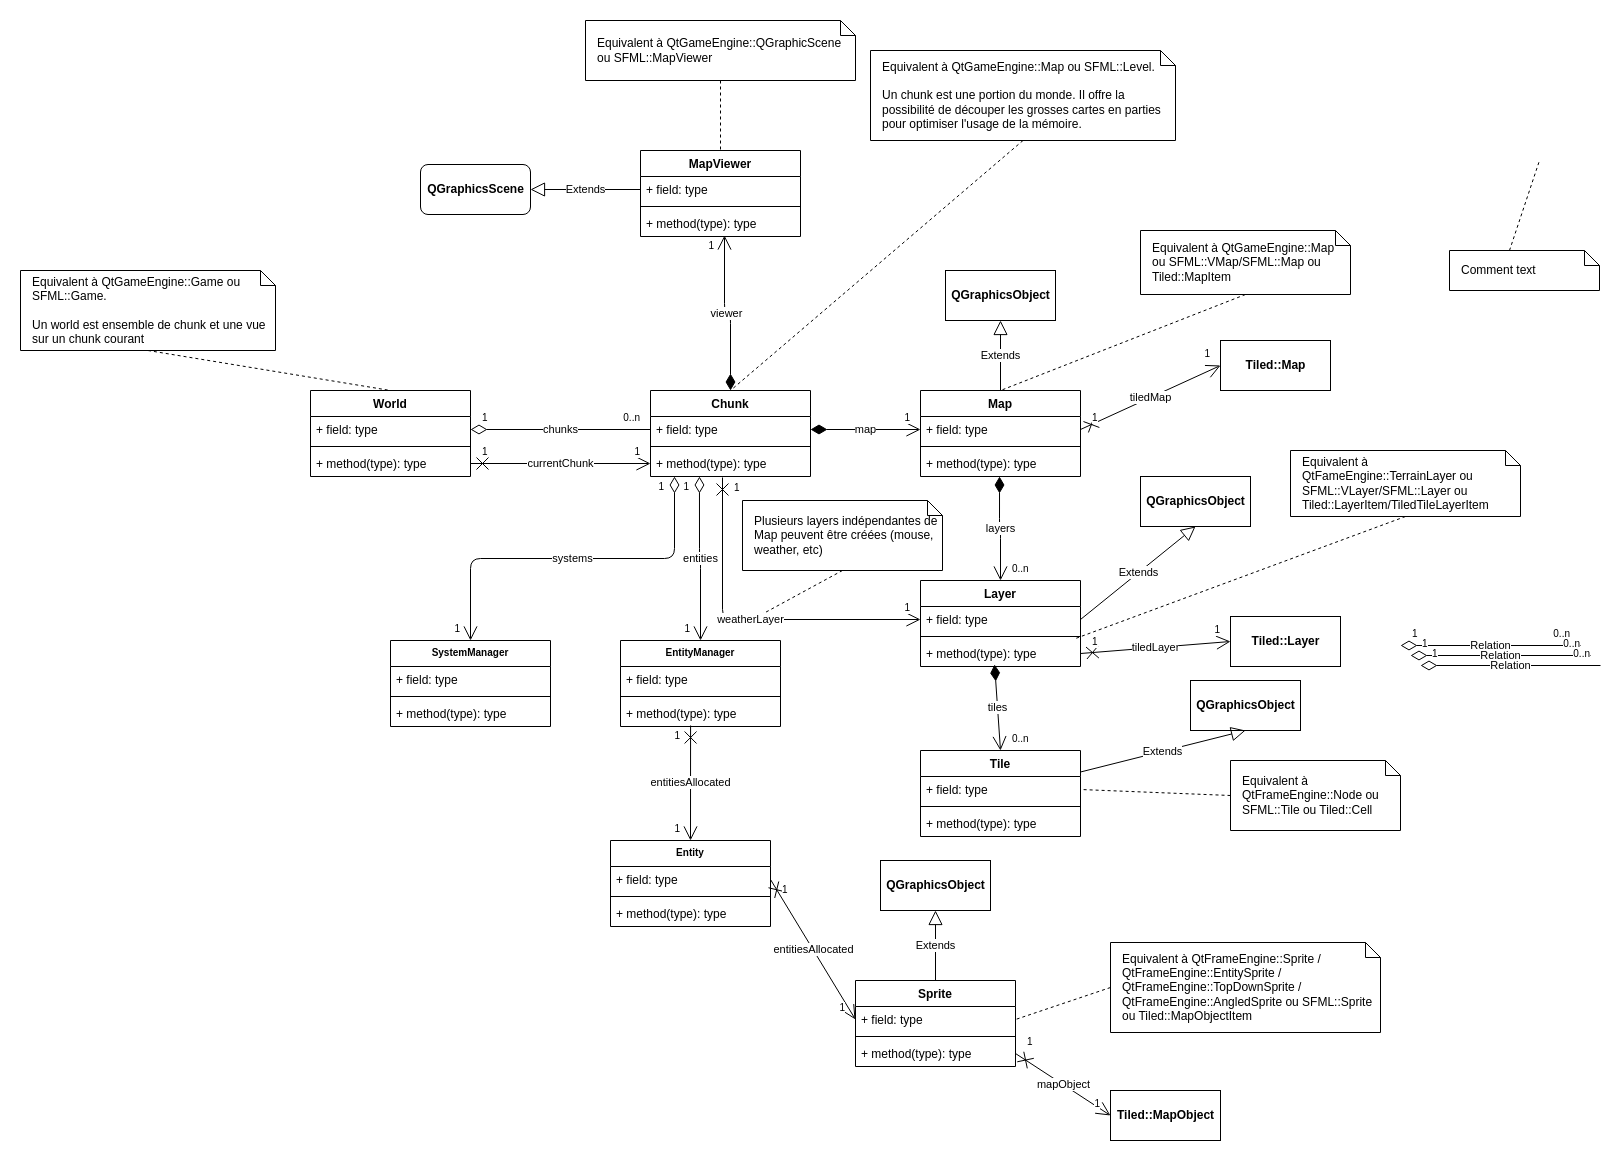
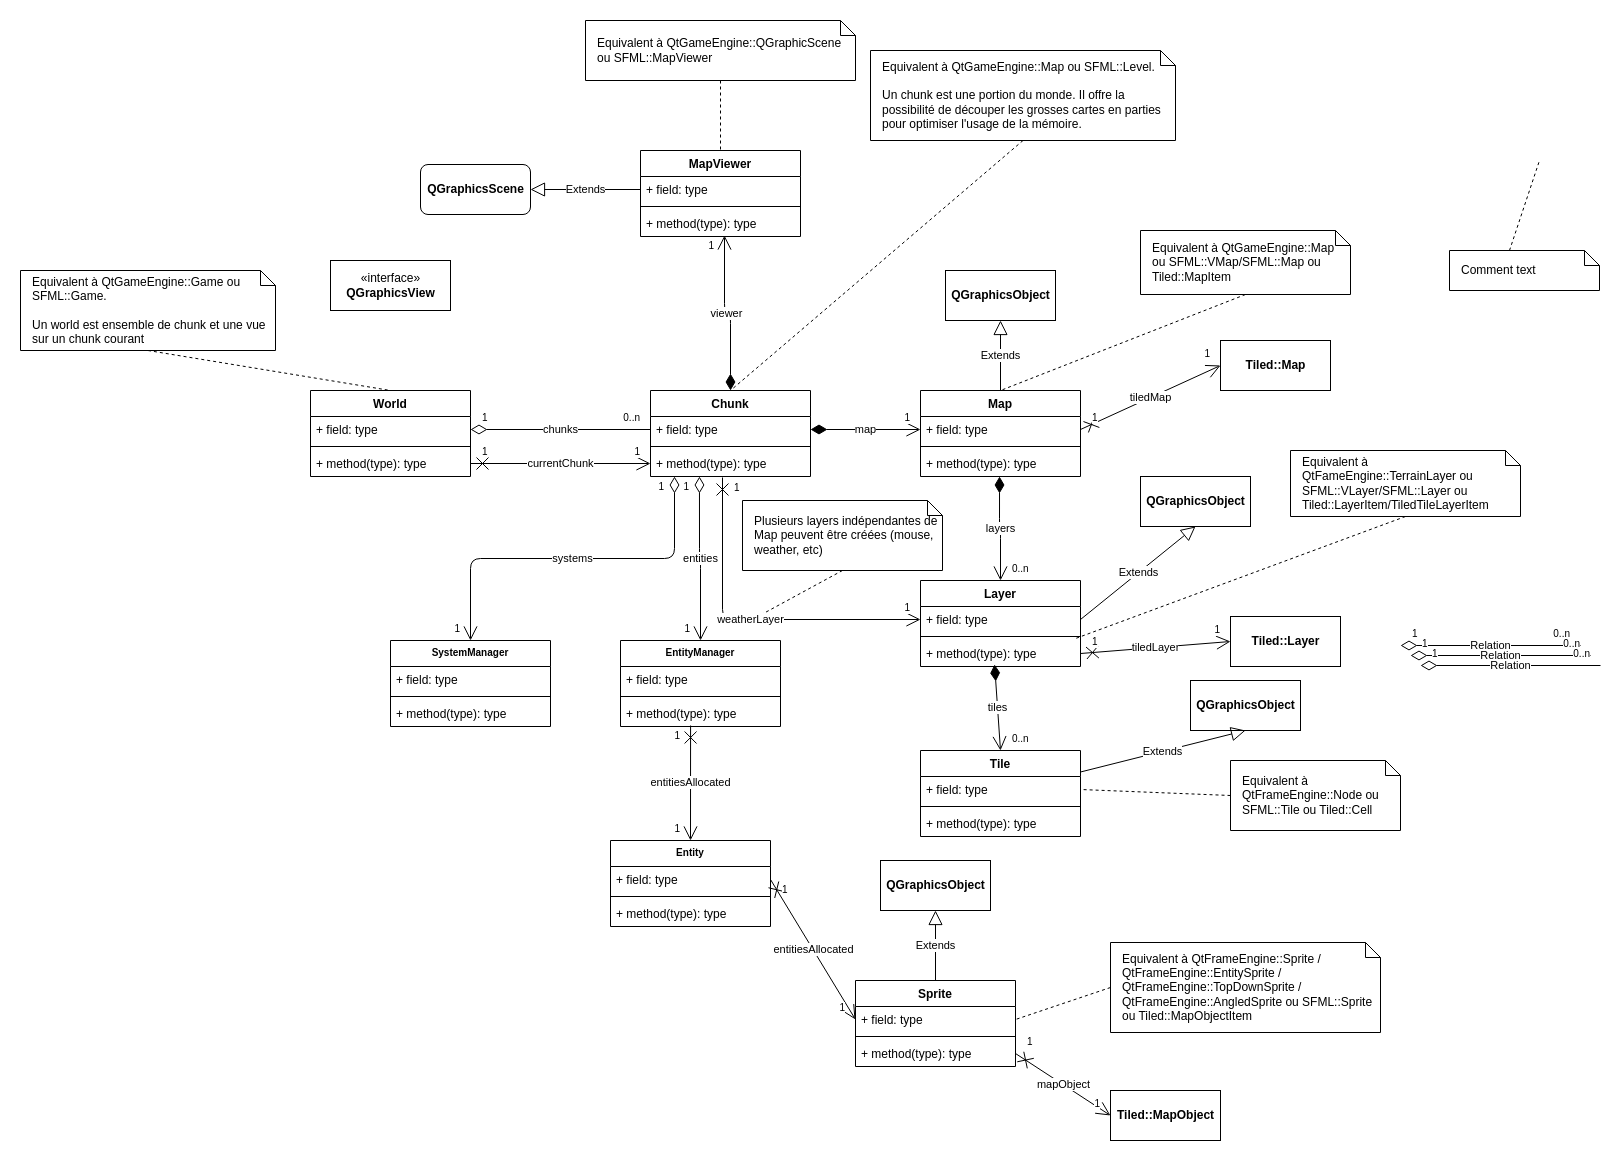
none -> (391, 286)
